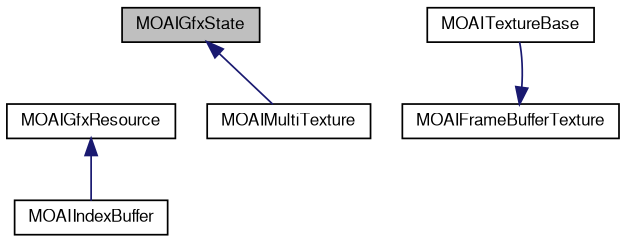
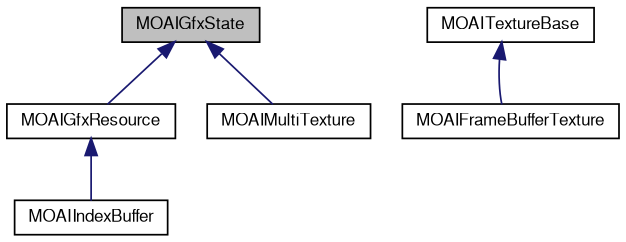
(522, 65) -> (499, 82)
none -> (135, 79)
